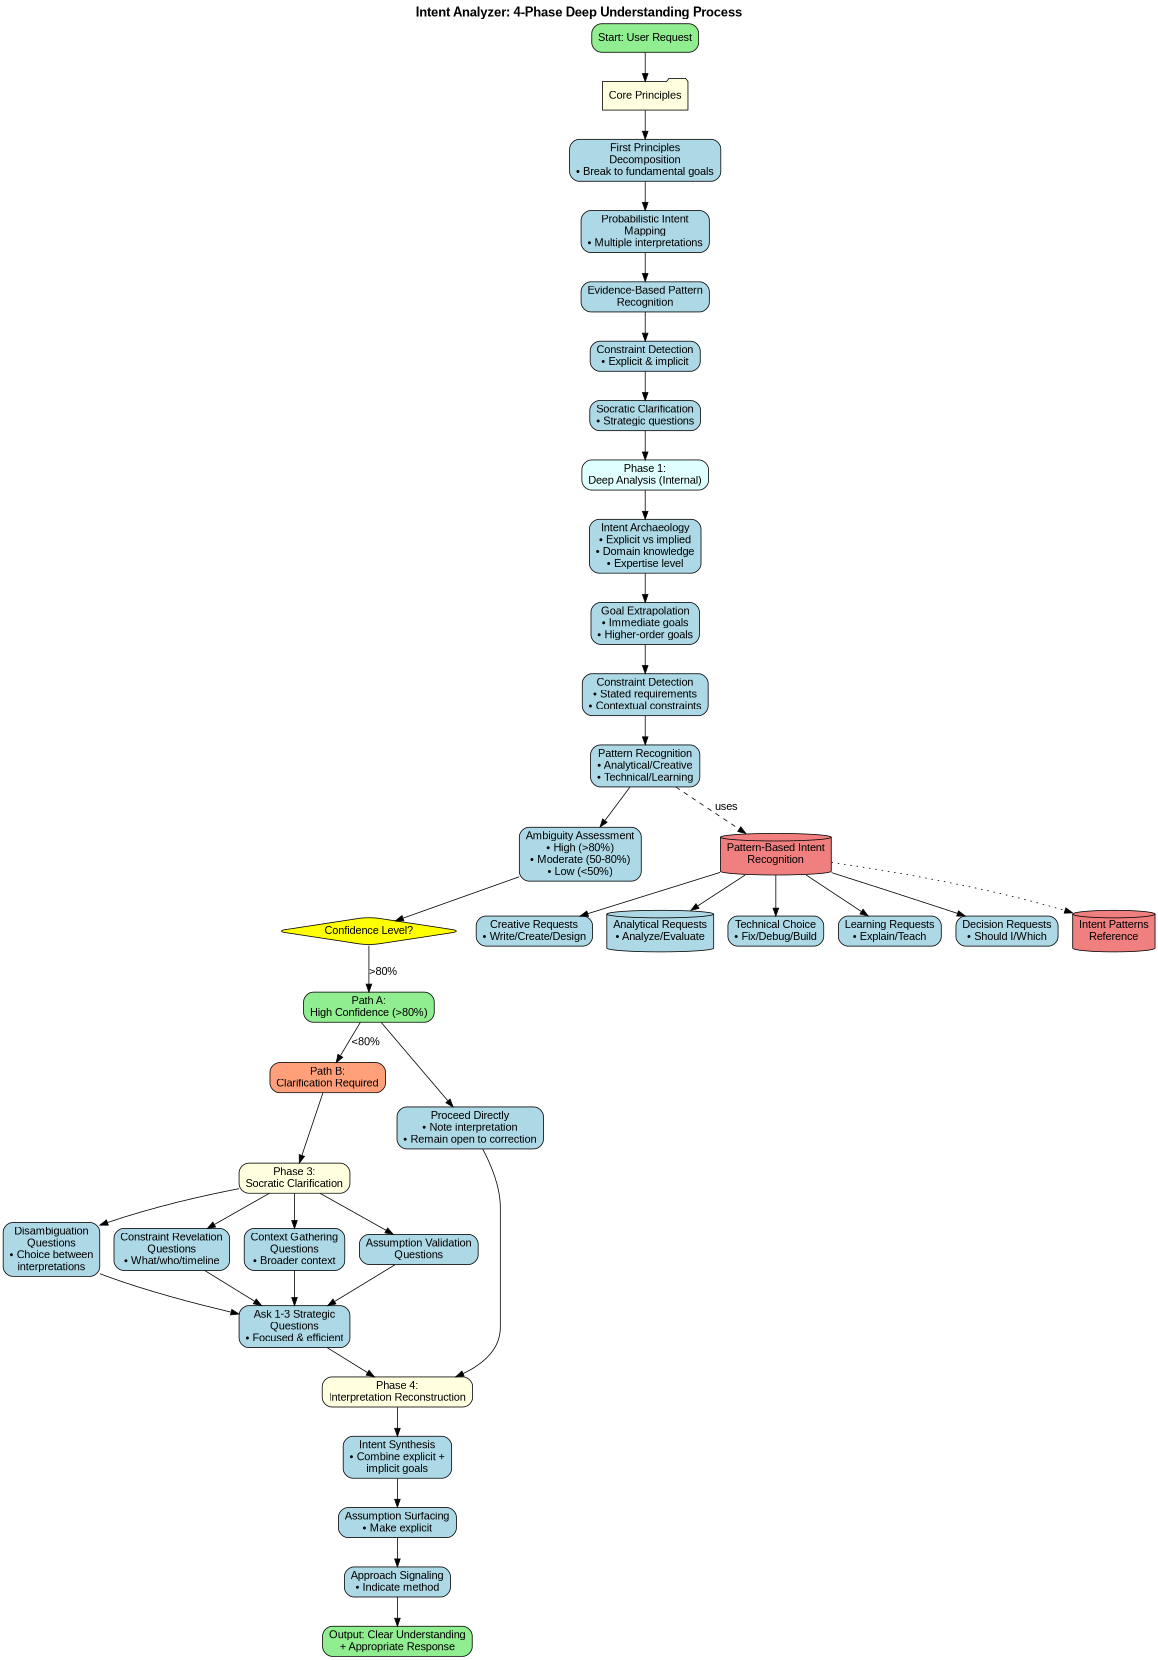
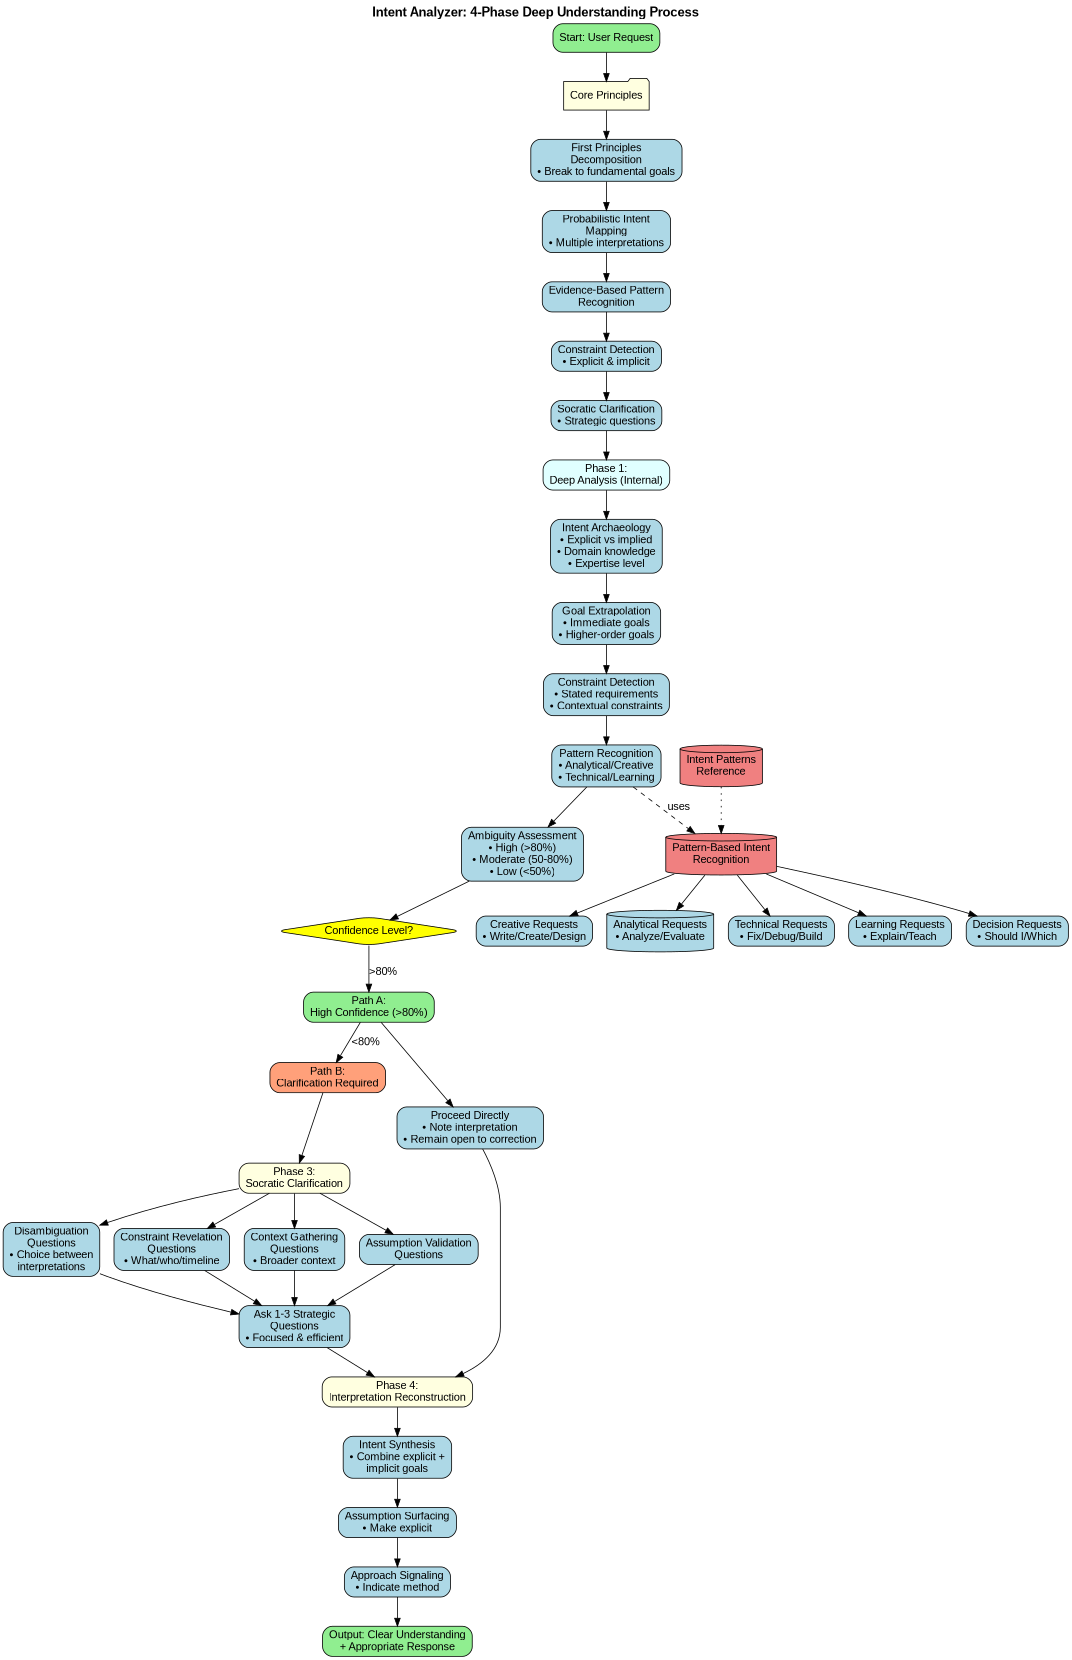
(949, 883) -> (721, 806)
(776, 931) -> (781, 931)
